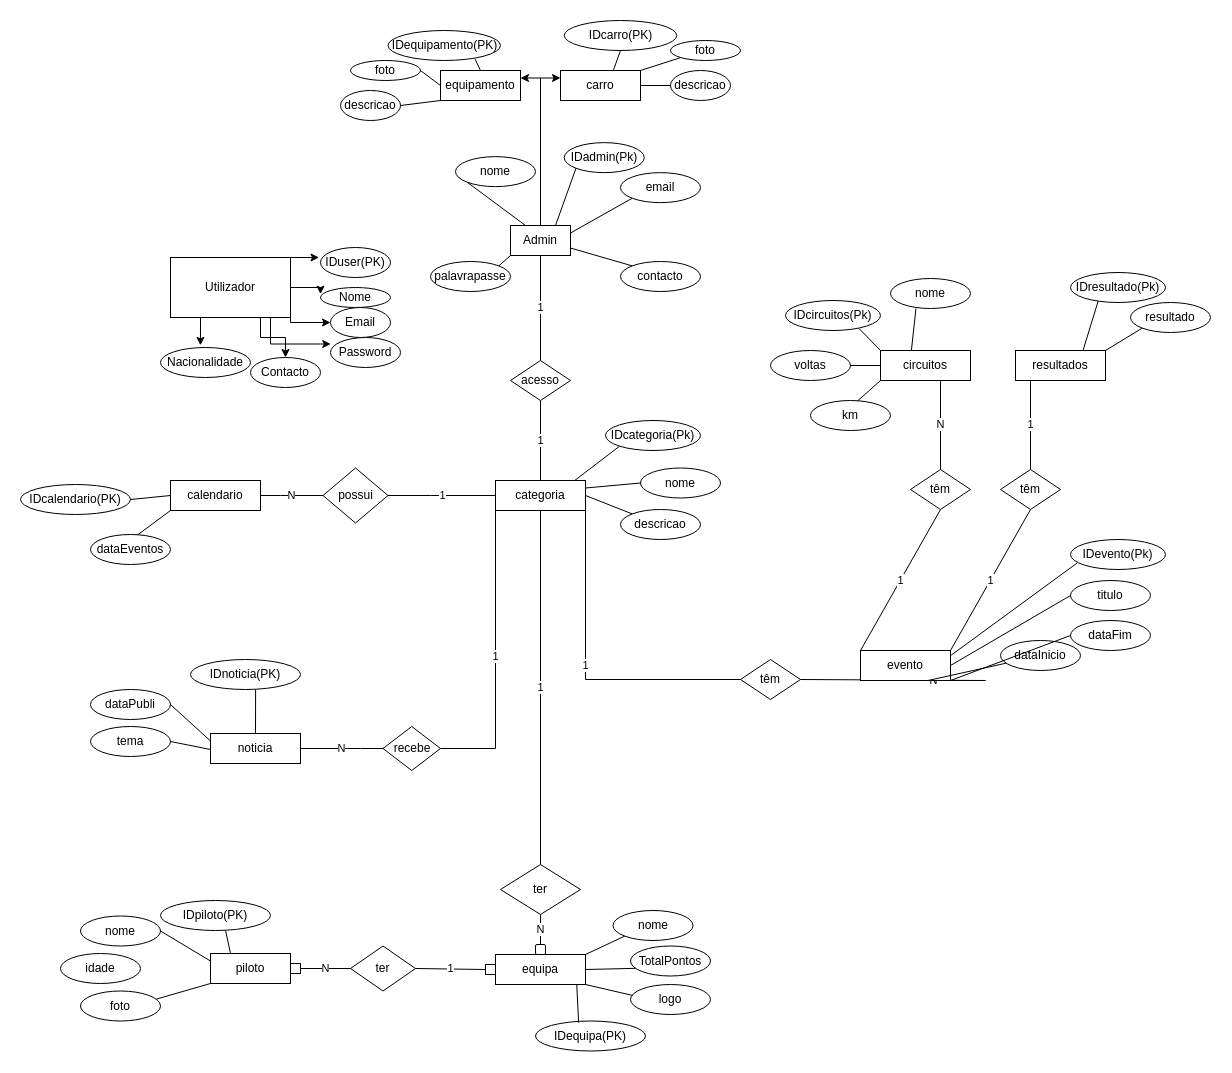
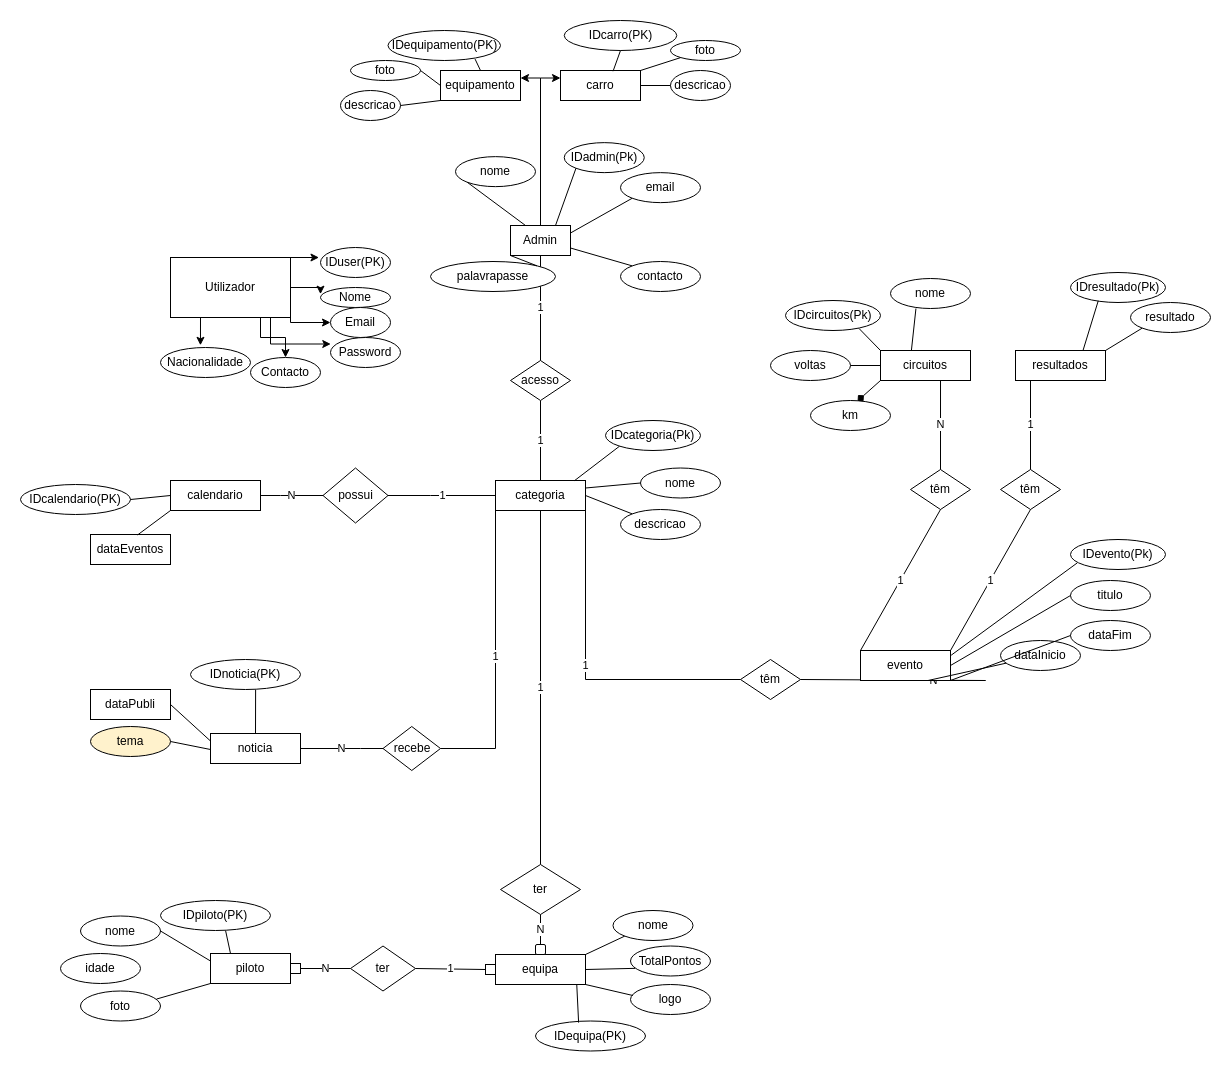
(471, 277) -> (493, 277)
(861, 398) -> (864, 395)
(131, 550) -> (131, 550)
(131, 705) -> (131, 705)
(131, 742) -> (131, 742)
